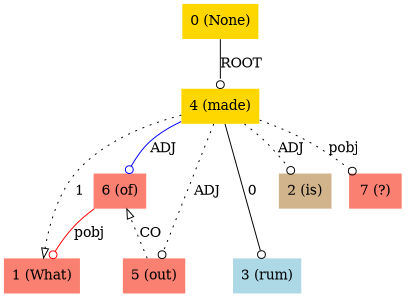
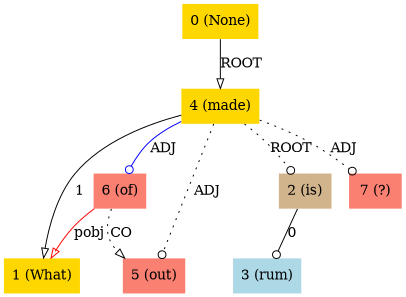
(220, 59) -> (220, 59)
(291, 149) -> (291, 149)
(344, 149) -> (344, 149)
(90, 159) -> (90, 159)
(243, 187) -> (288, 230)
(73, 228) -> (73, 228)
(139, 238) -> (108, 231)
(42, 276) -> (42, 276)
